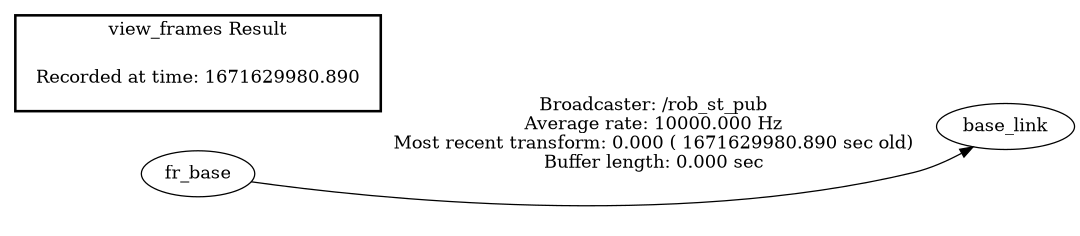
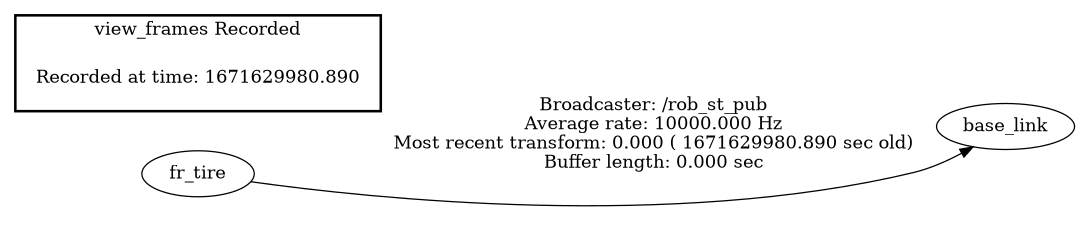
(198, 30) -> (198, 30)
(198, 174) -> (198, 174)
